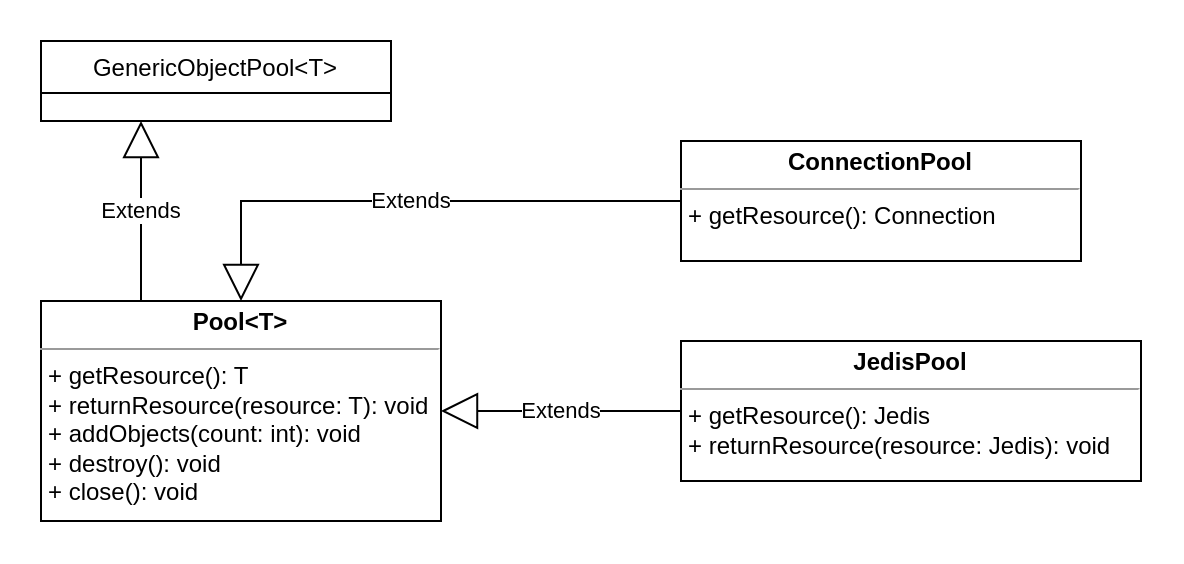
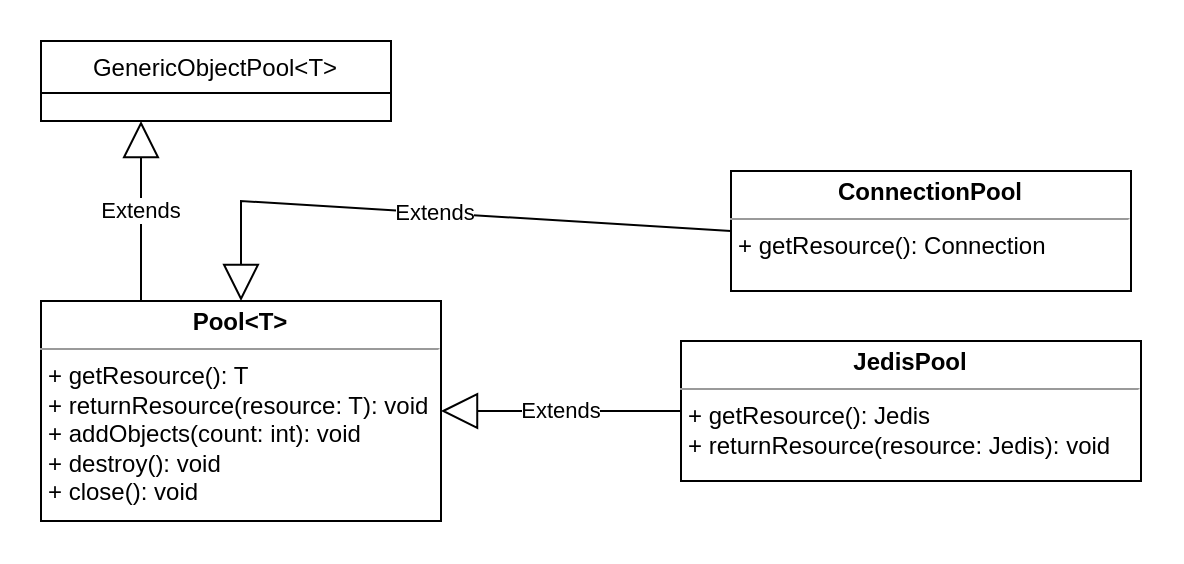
(881, 201) -> (931, 231)
